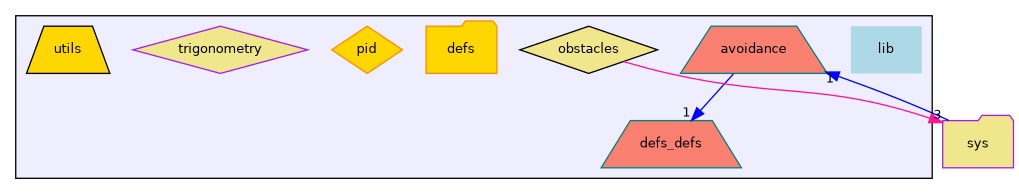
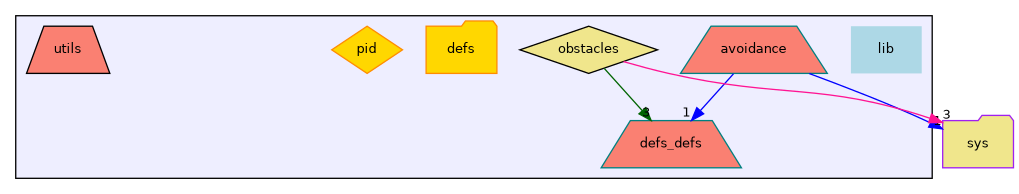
(68, 50) -> (68, 50)
(220, 50) -> none
none -> (623, 89)
(894, 97) -> (852, 90)
